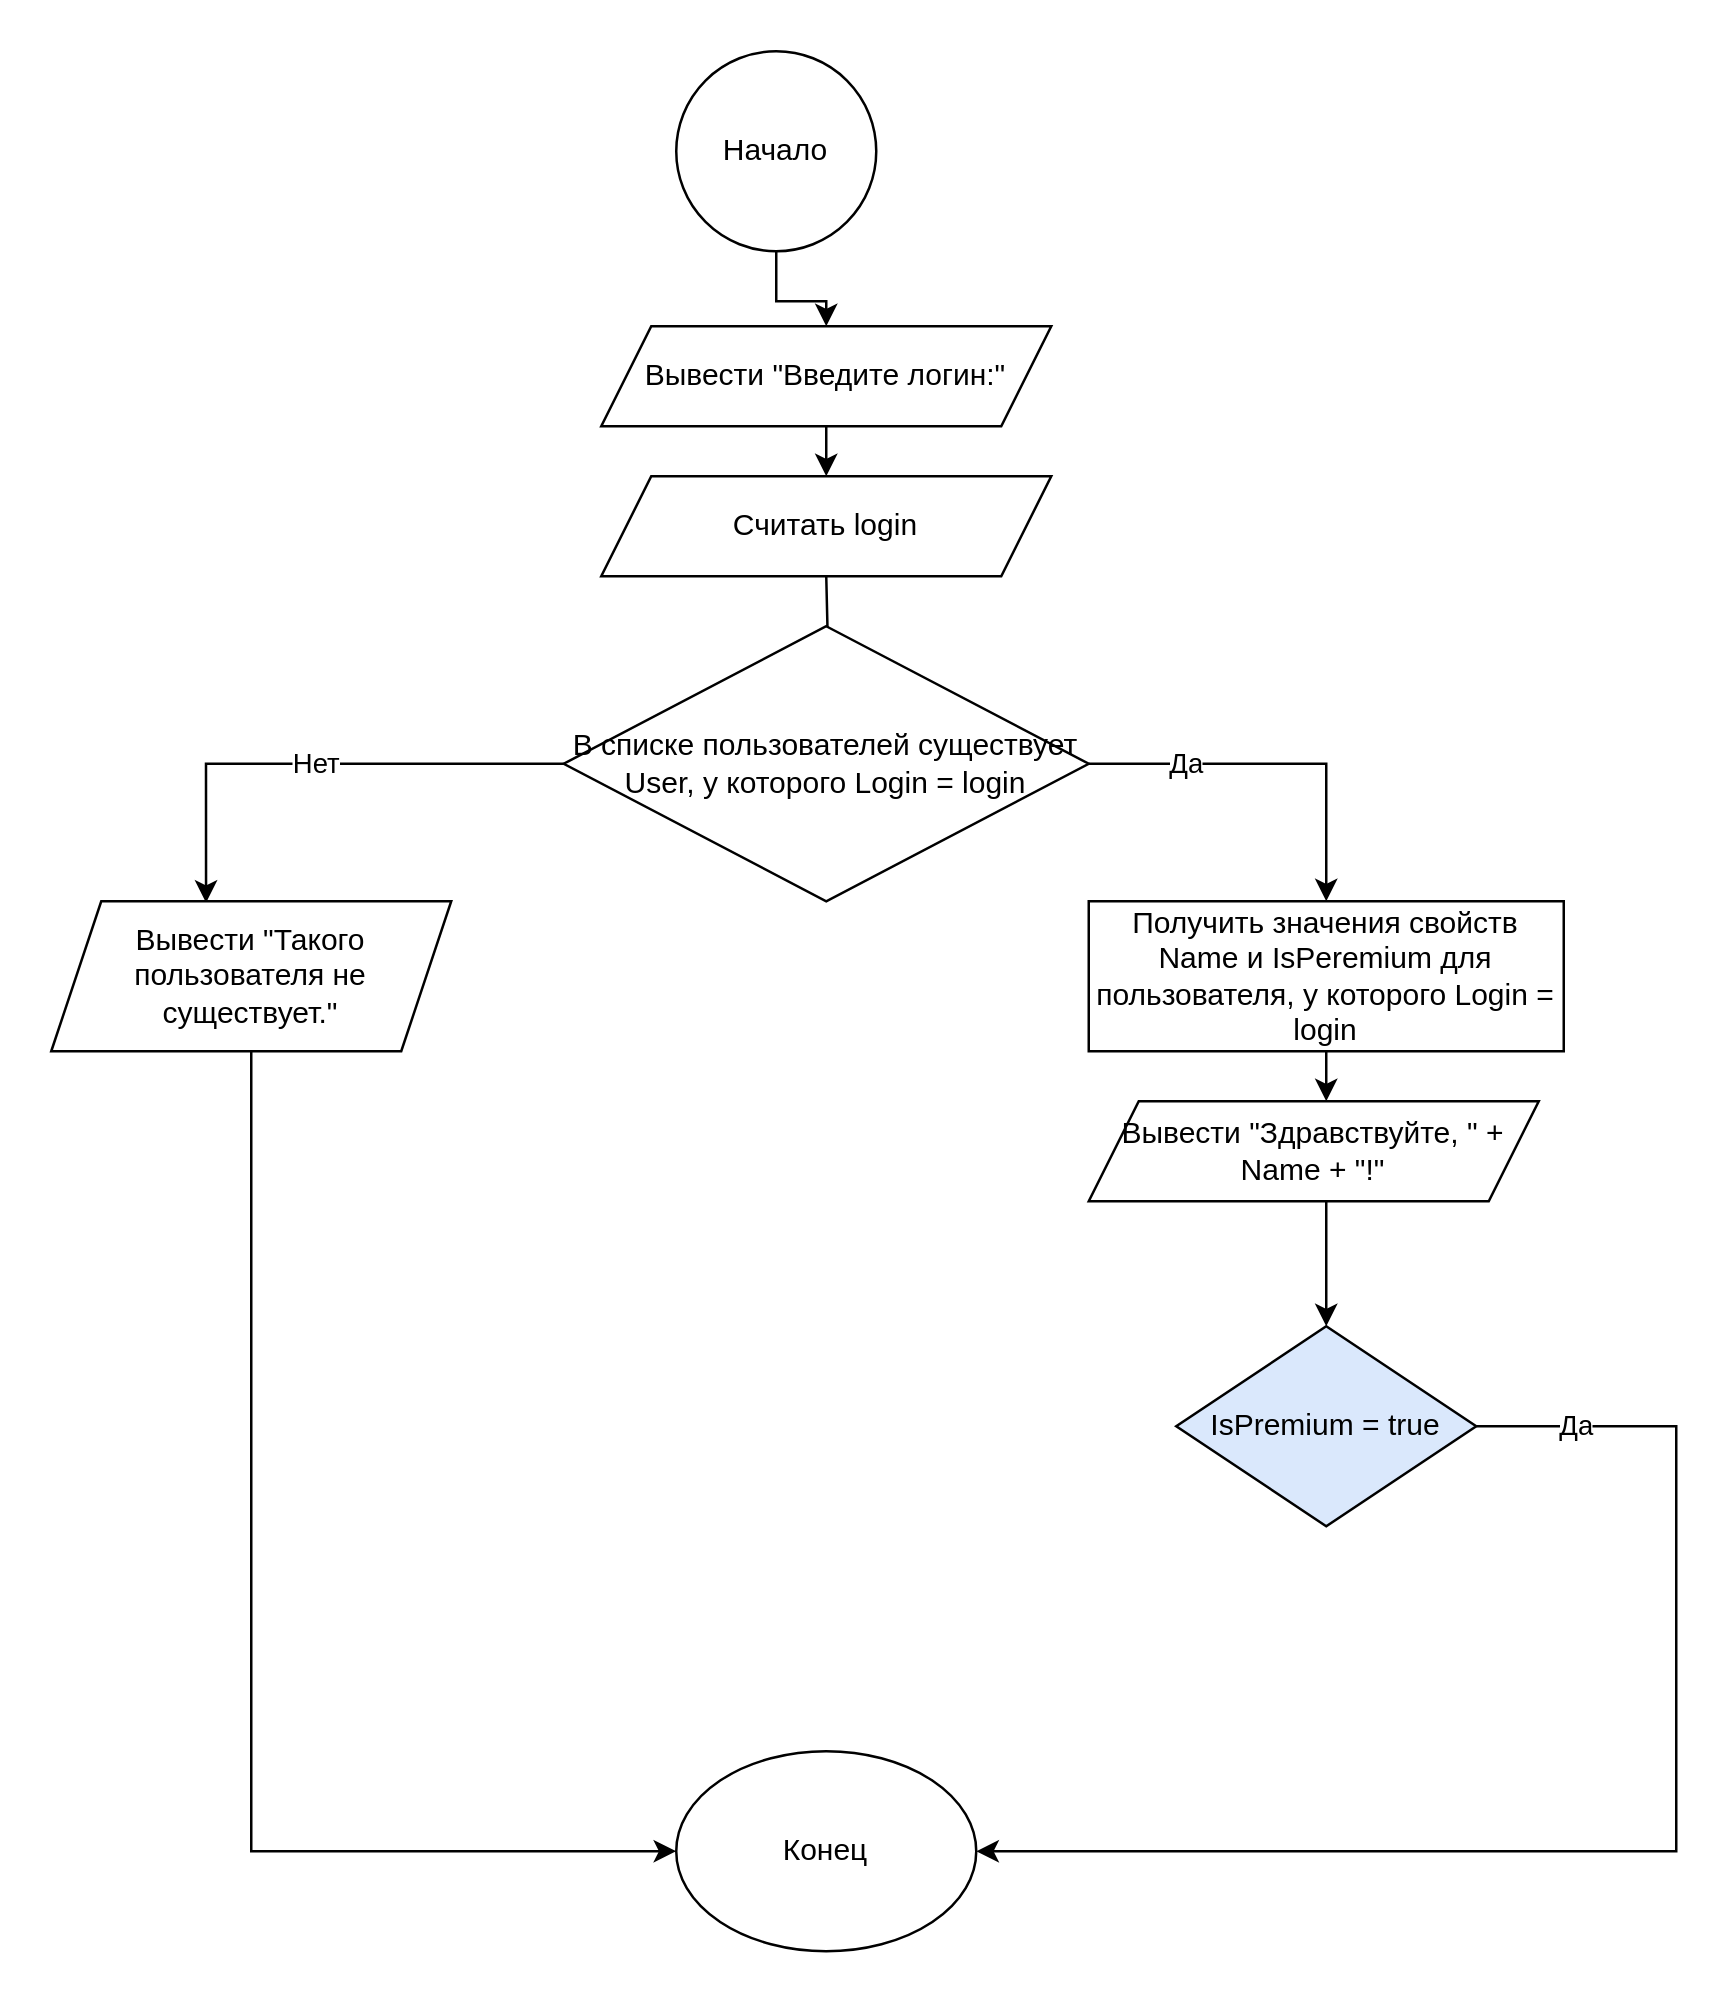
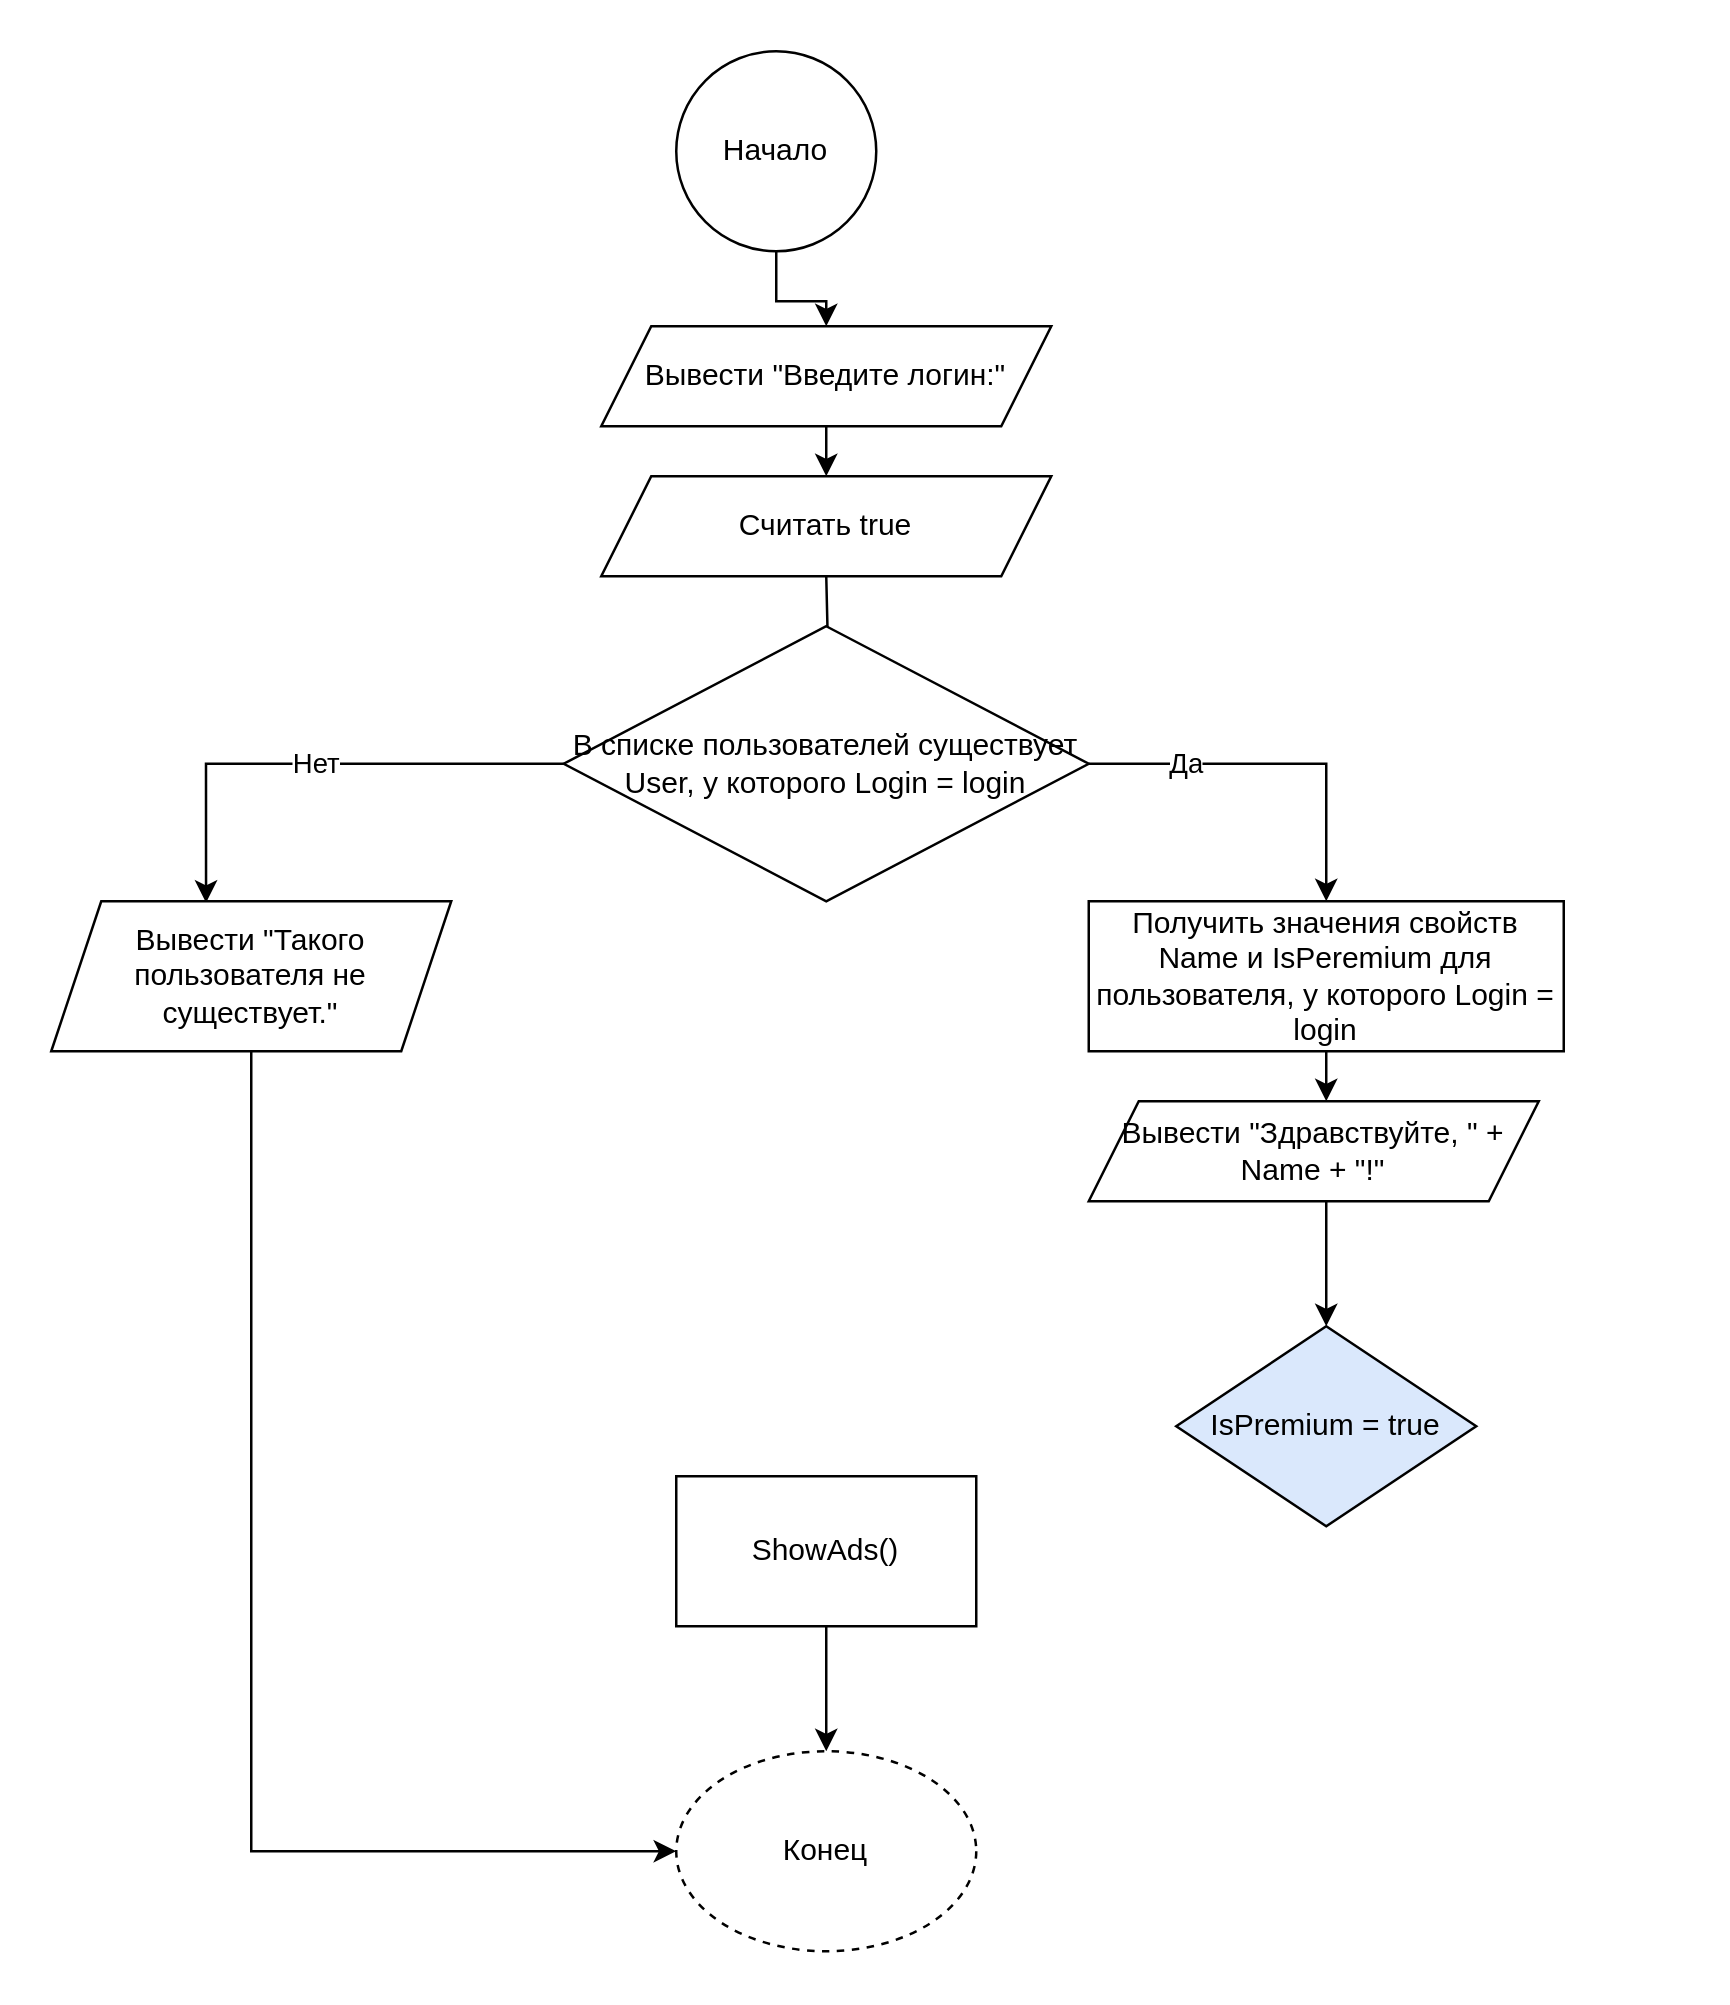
(826, 526) -> (826, 526)
none -> (826, 1551)
none -> (826, 1680)
(826, 1851) -> (826, 1851)
(1647, 1851) -> none
